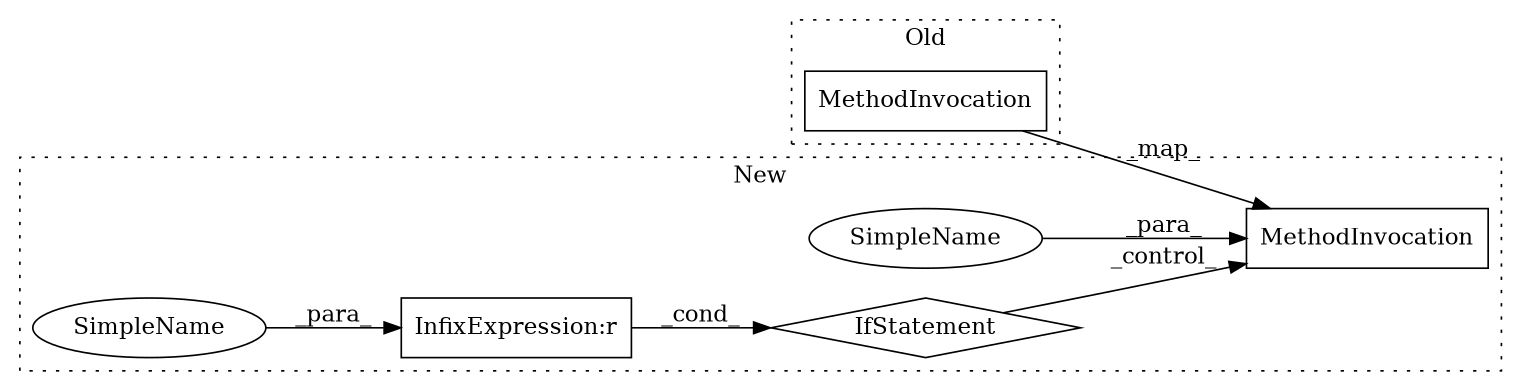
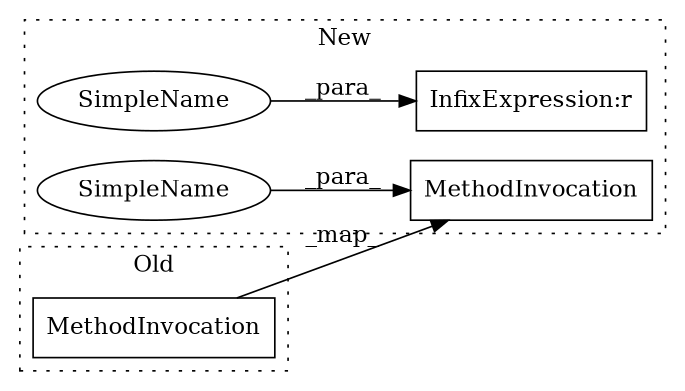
(926, 328) -> none
